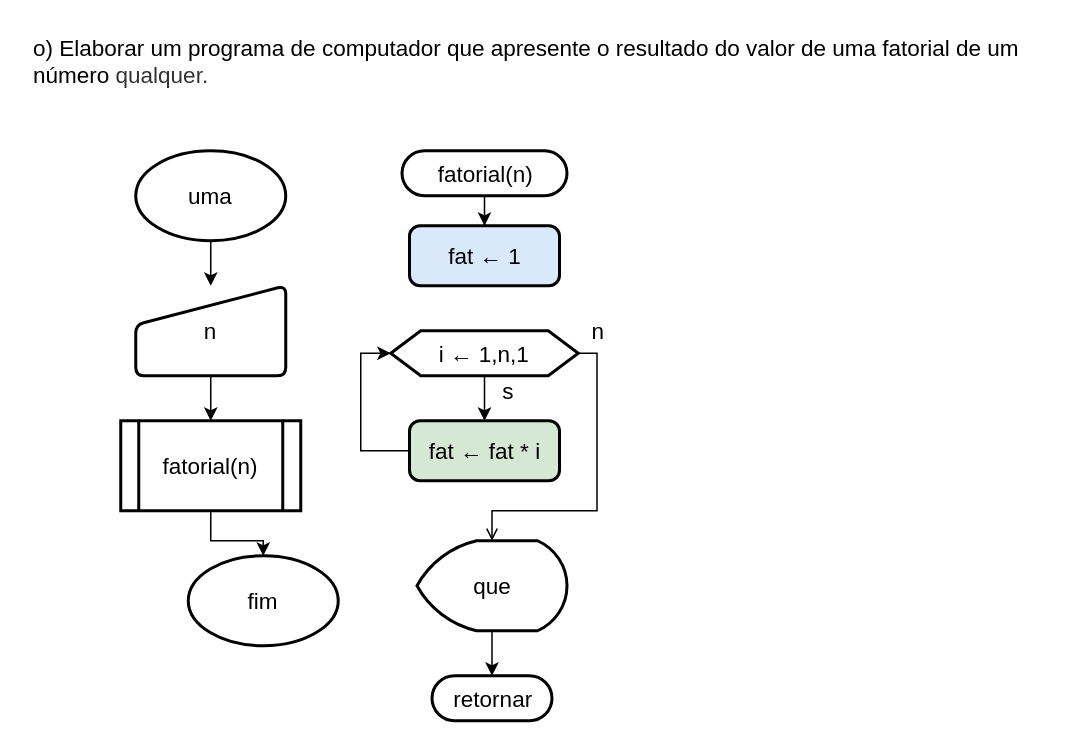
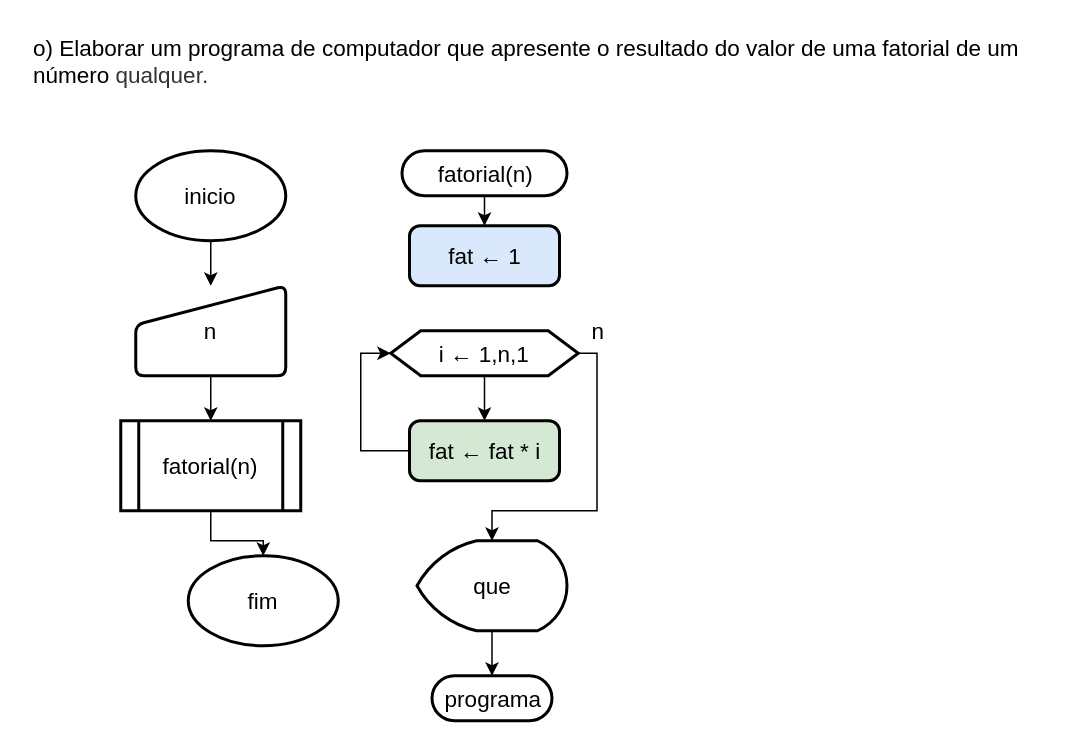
(211, 196) -> (211, 196)
(507, 391) -> none
(492, 531) -> (492, 529)
(494, 698) -> (494, 698)
